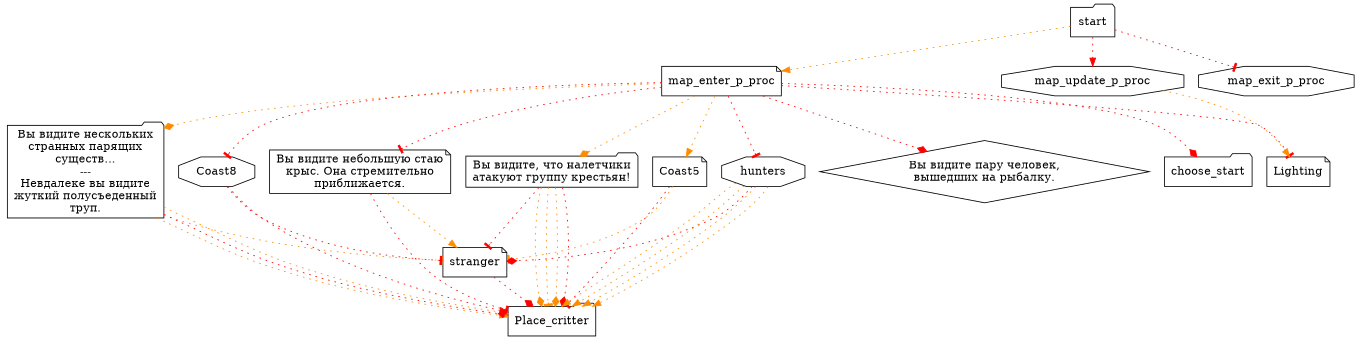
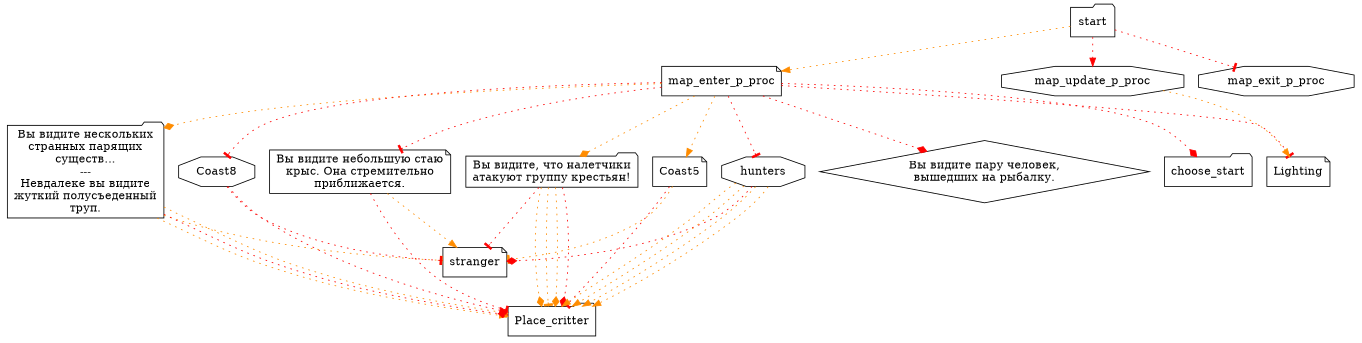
(510, 289) -> none
